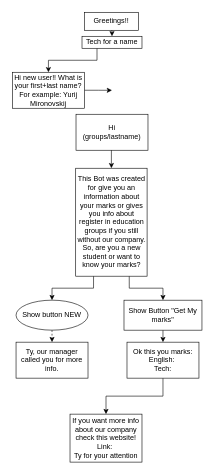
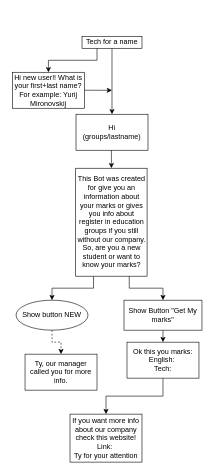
(111, 21) -> none
(112, 30) -> none
none -> (112, 108)
(52, 360) -> (61, 372)
